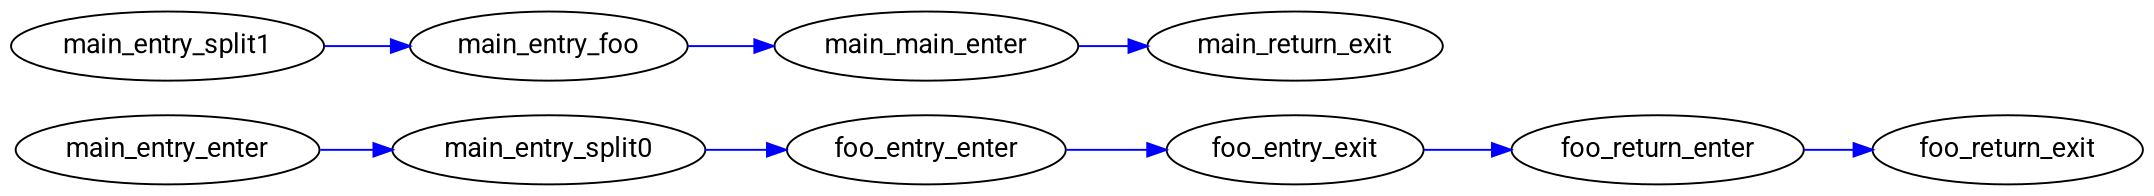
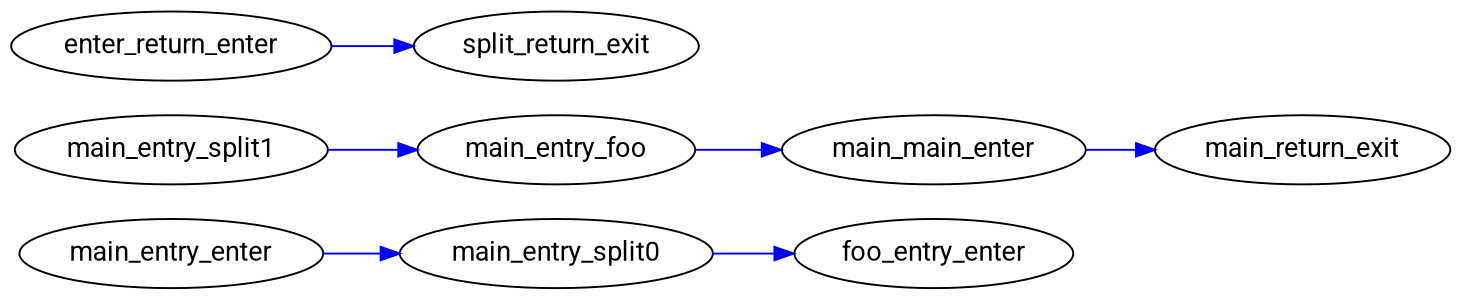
(1295, 150) -> none
(1658, 150) -> (171, 46)
(2008, 150) -> (556, 46)
